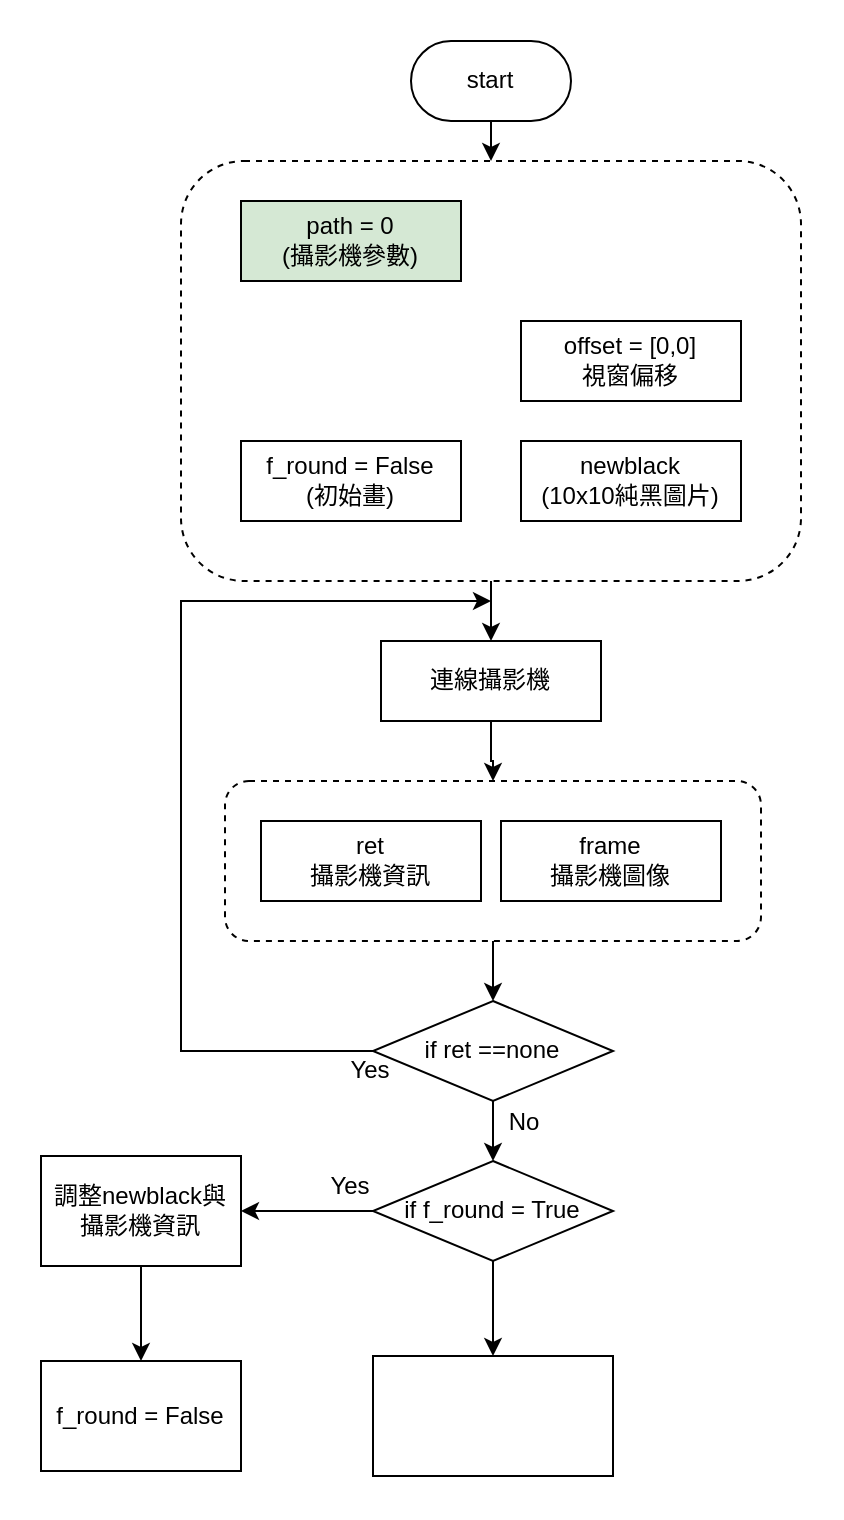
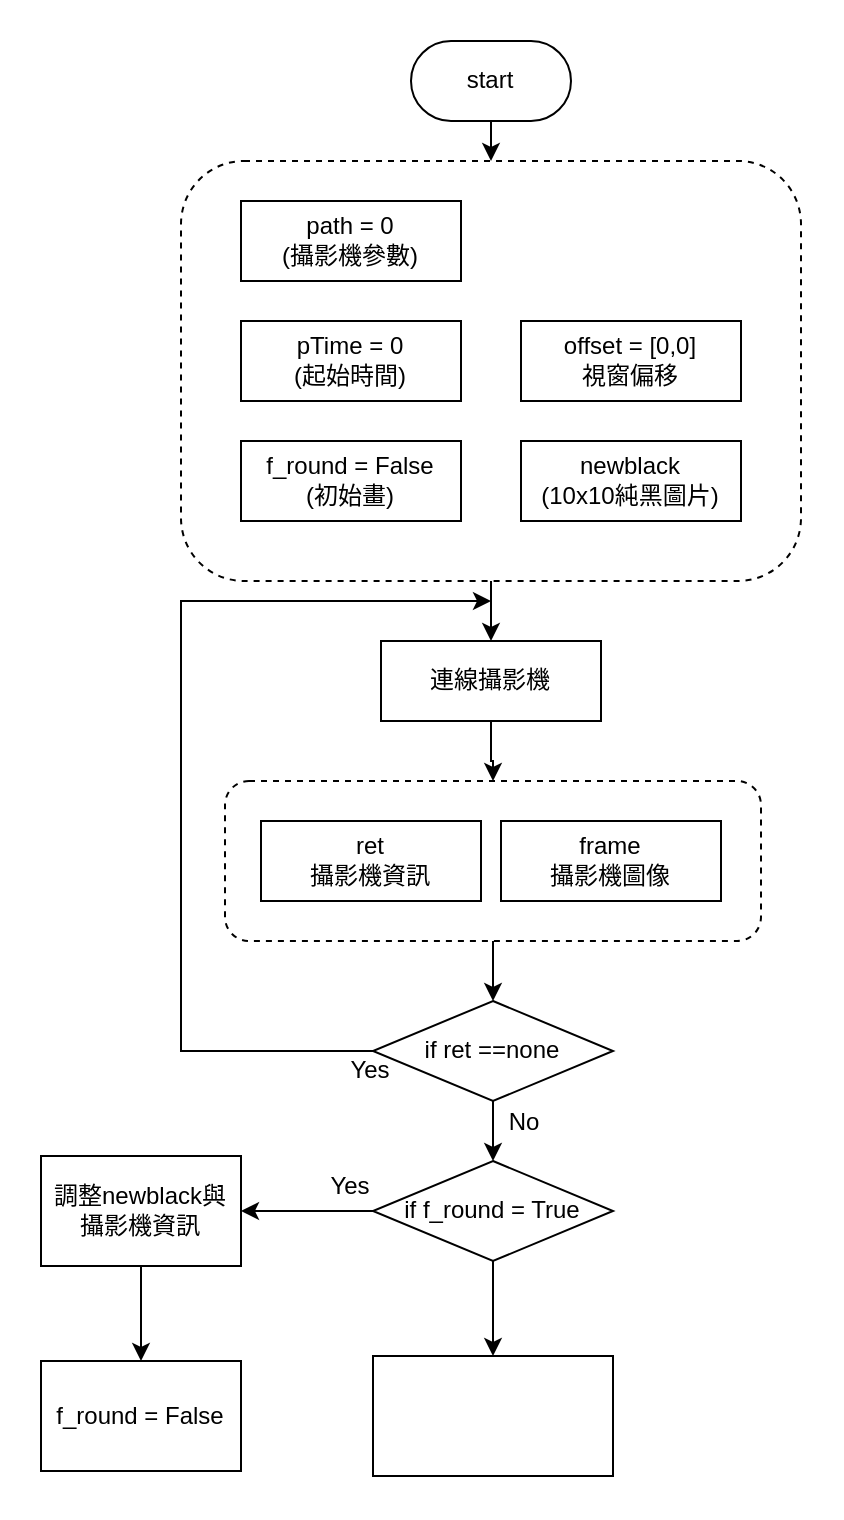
(351, 241) -> (351, 241)
none -> (351, 361)
